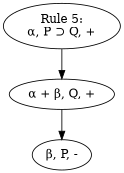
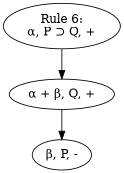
(62, 26) -> (62, 26)
